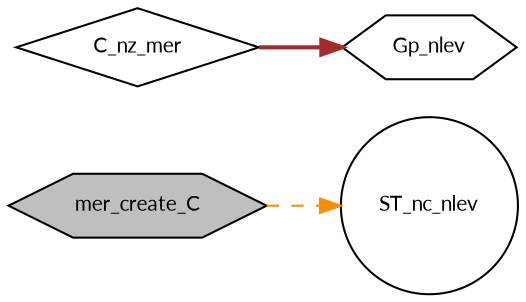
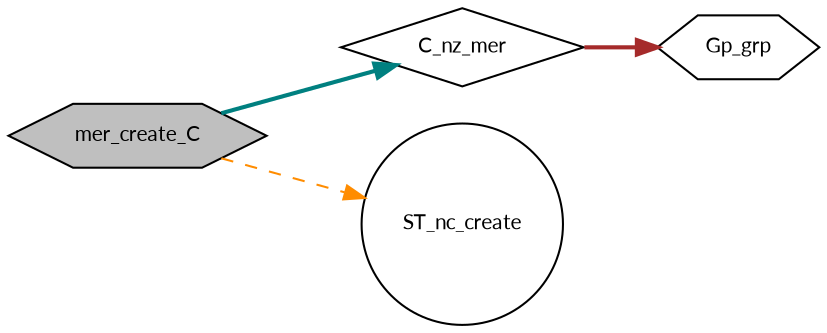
(429, 47) -> (738, 47)
none -> (298, 92)
(429, 206) -> (462, 224)
